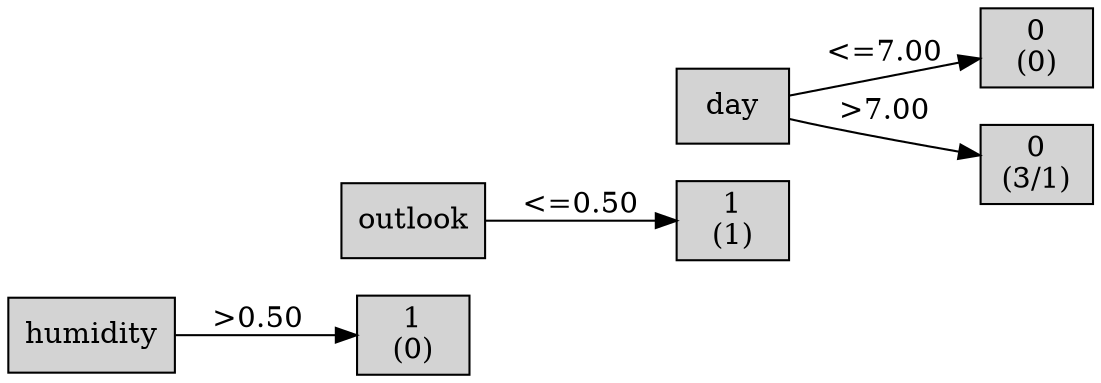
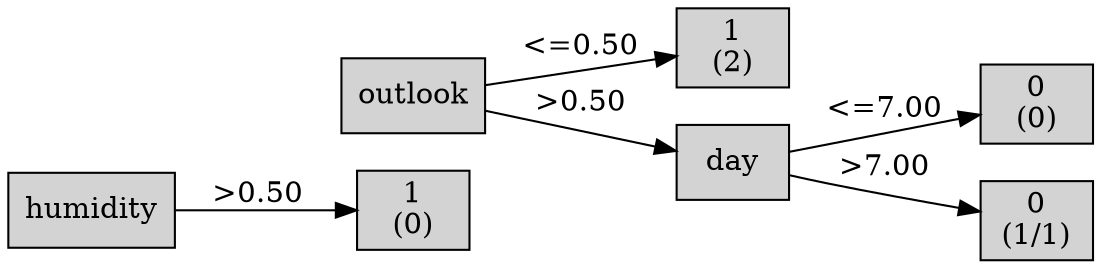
none -> (570, 129)
(1037, 164) -> (1037, 221)
(733, 221) -> (733, 48)
